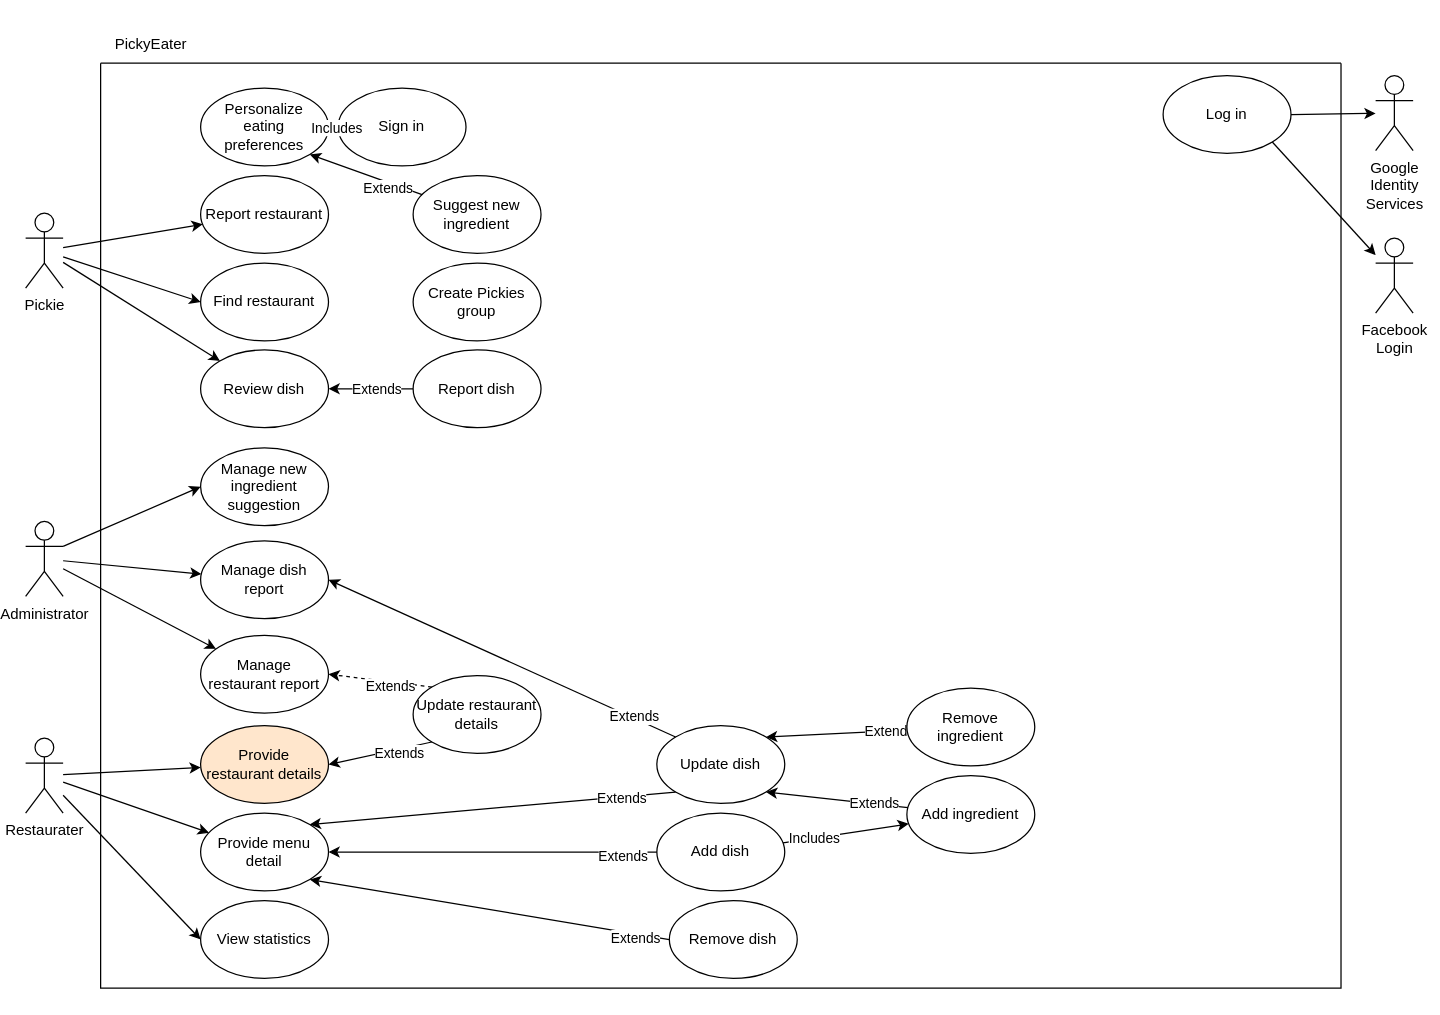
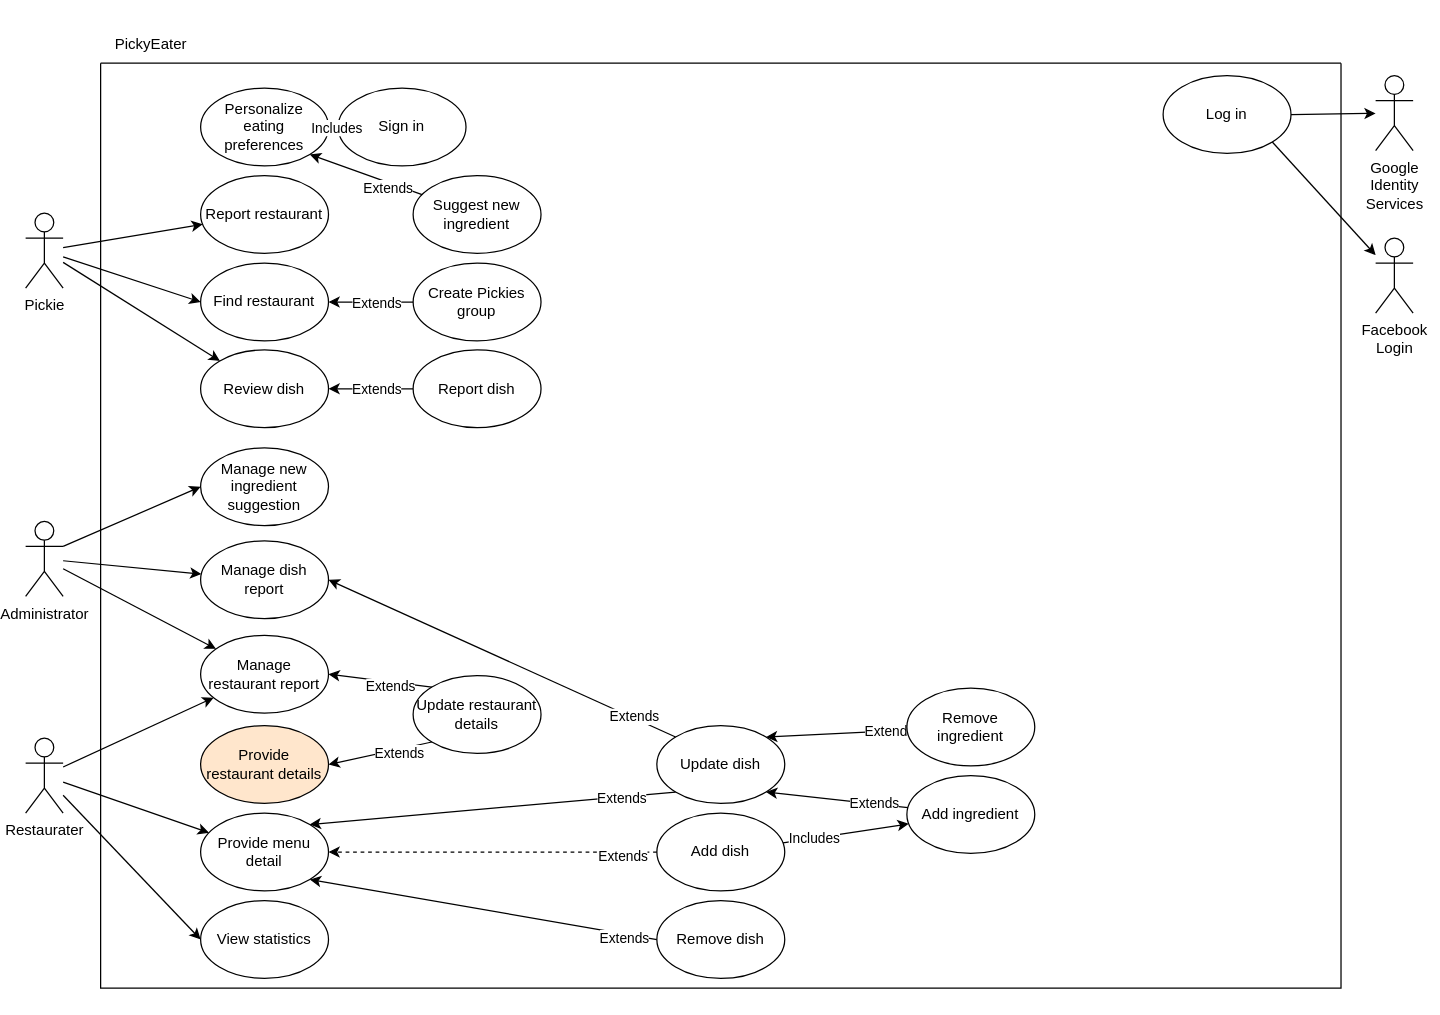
none -> (375, 302)
(352, 677) -> (352, 677)
(127, 771) -> (135, 734)
(469, 852) -> (469, 852)
(733, 940) -> (721, 940)
